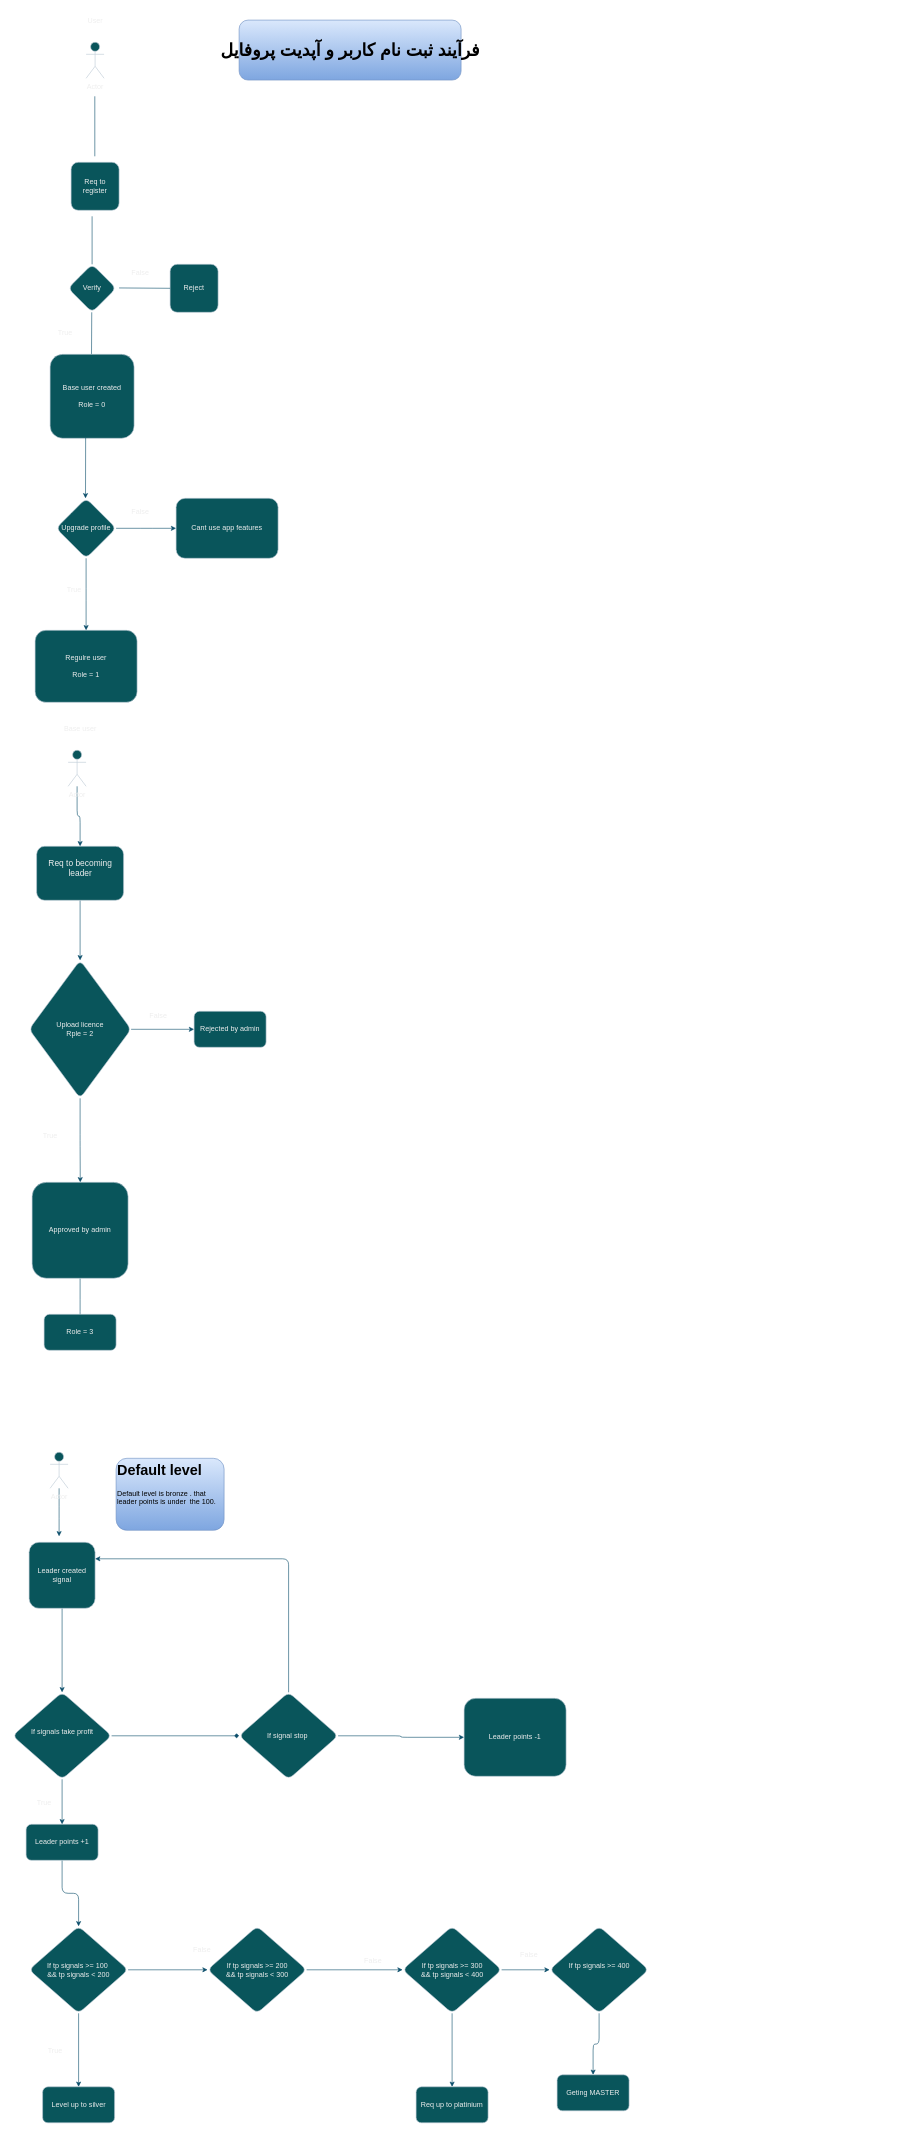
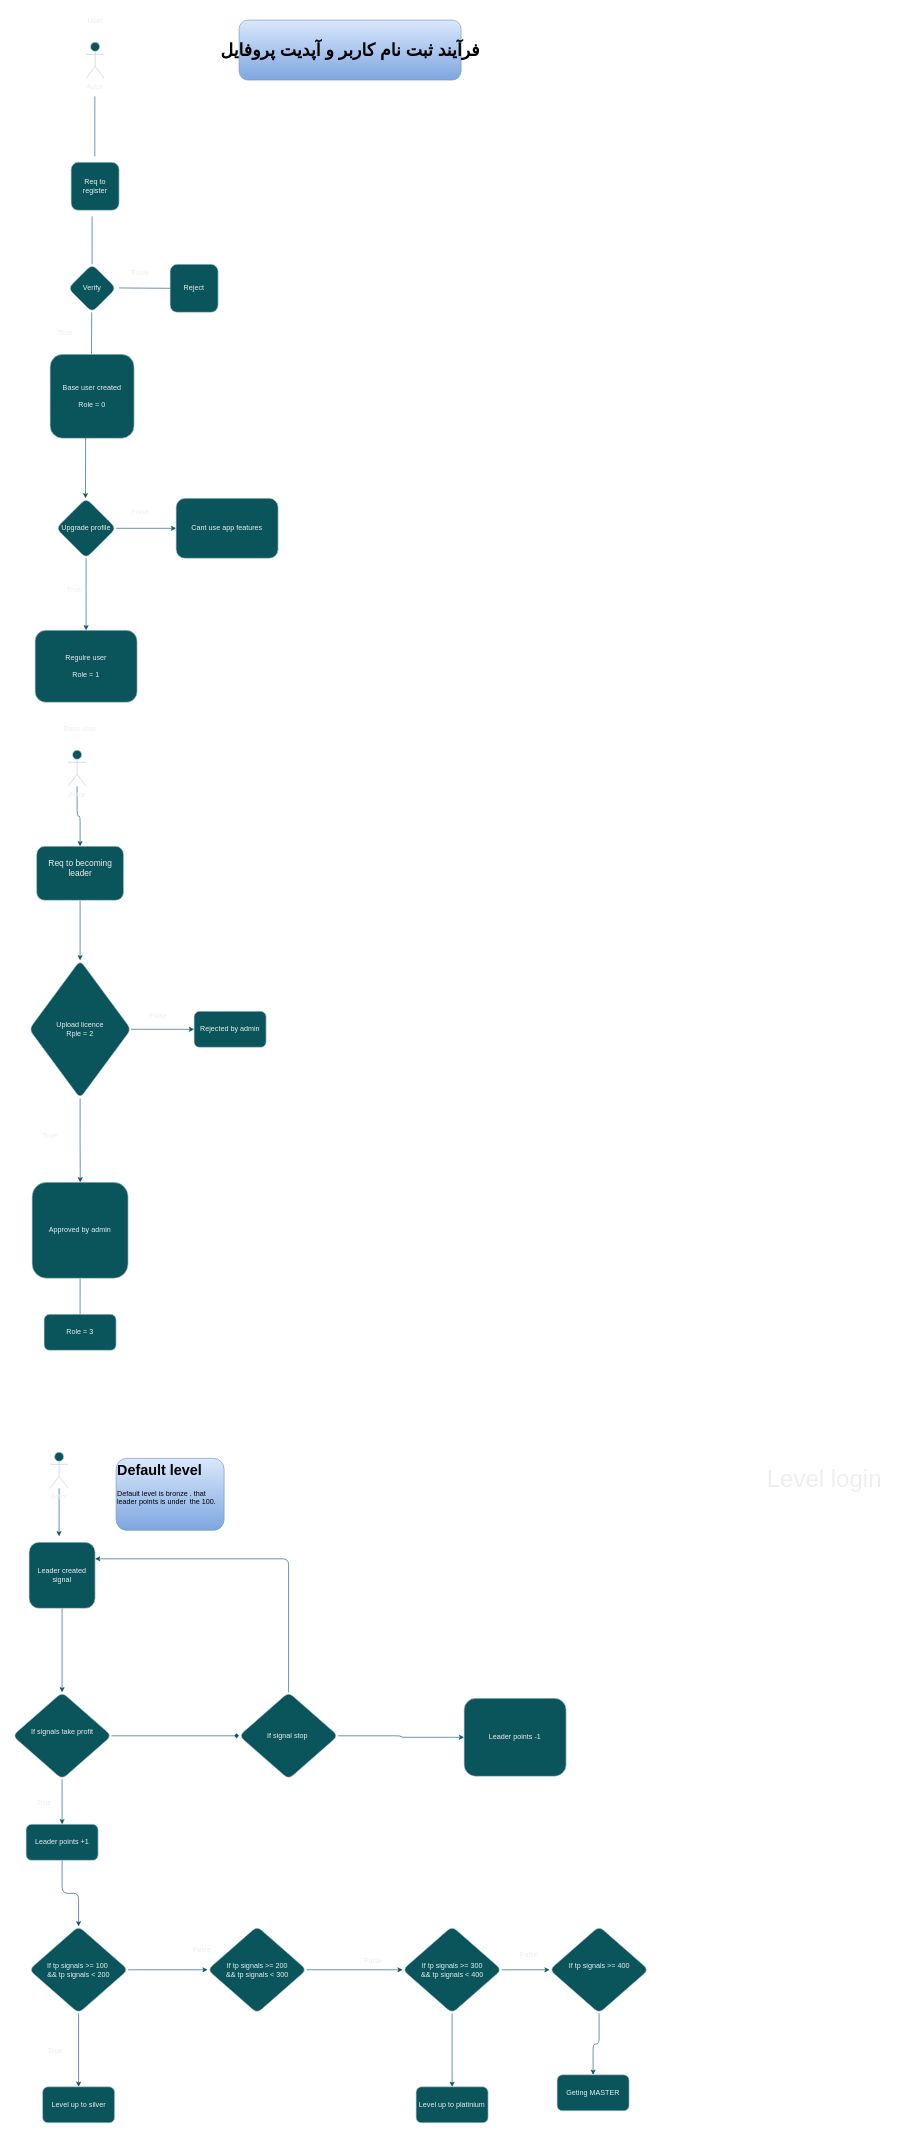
none -> (824, 1478)
(452, 2105) -> (452, 2105)
